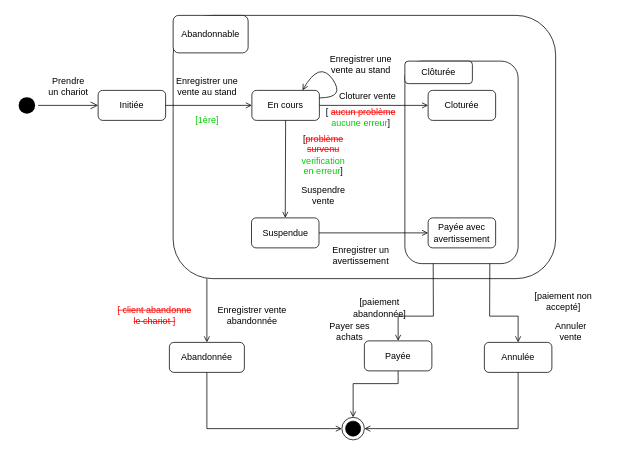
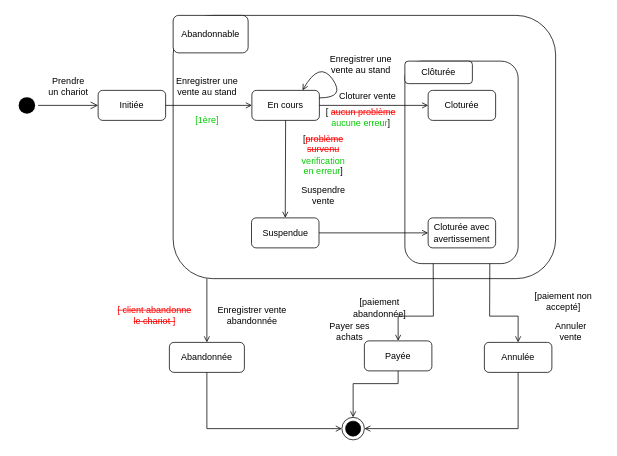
(462, 233) -> (462, 233)
(360, 255) -> none
